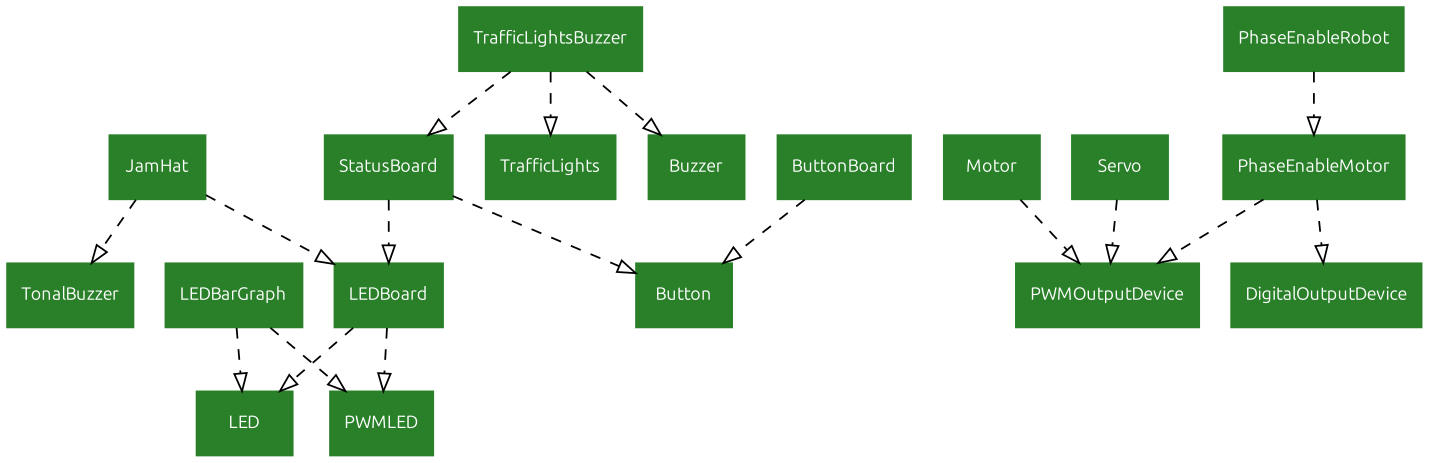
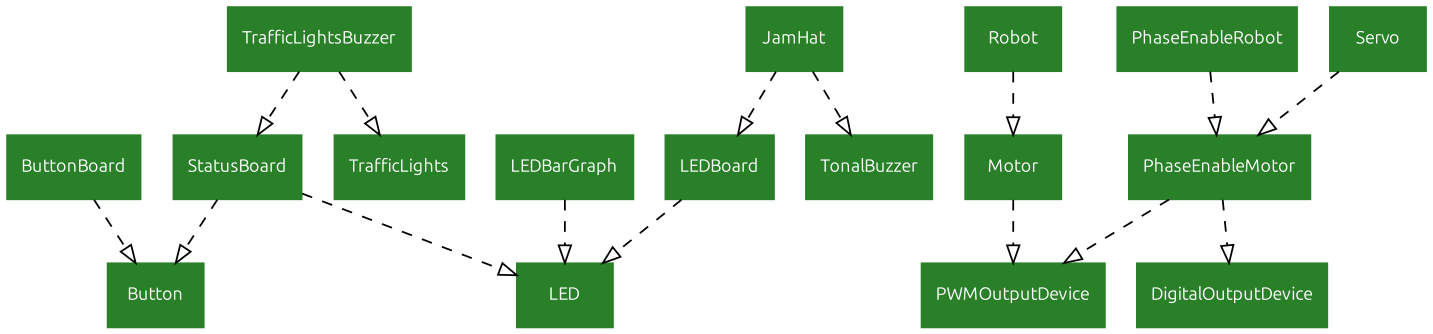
none -> (1013, 39)
(697, 167) -> none
(389, 223) -> (401, 231)
(1115, 223) -> (1306, 98)
(382, 423) -> none
